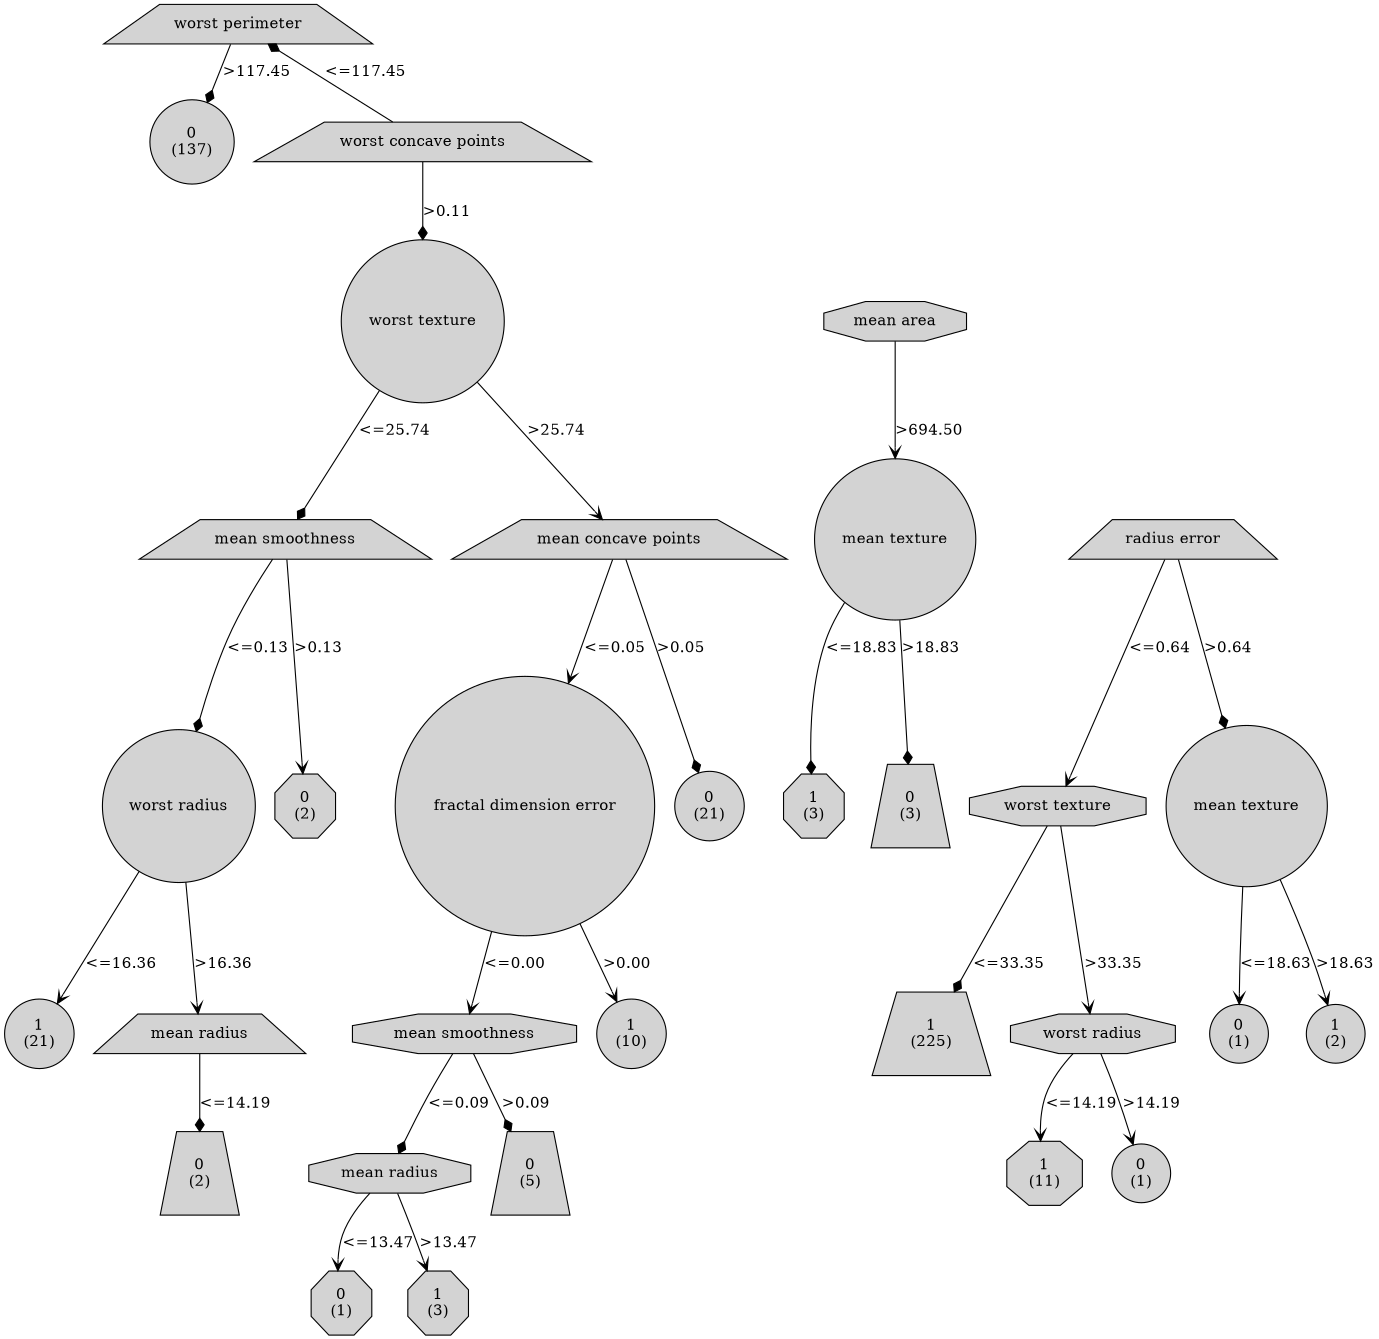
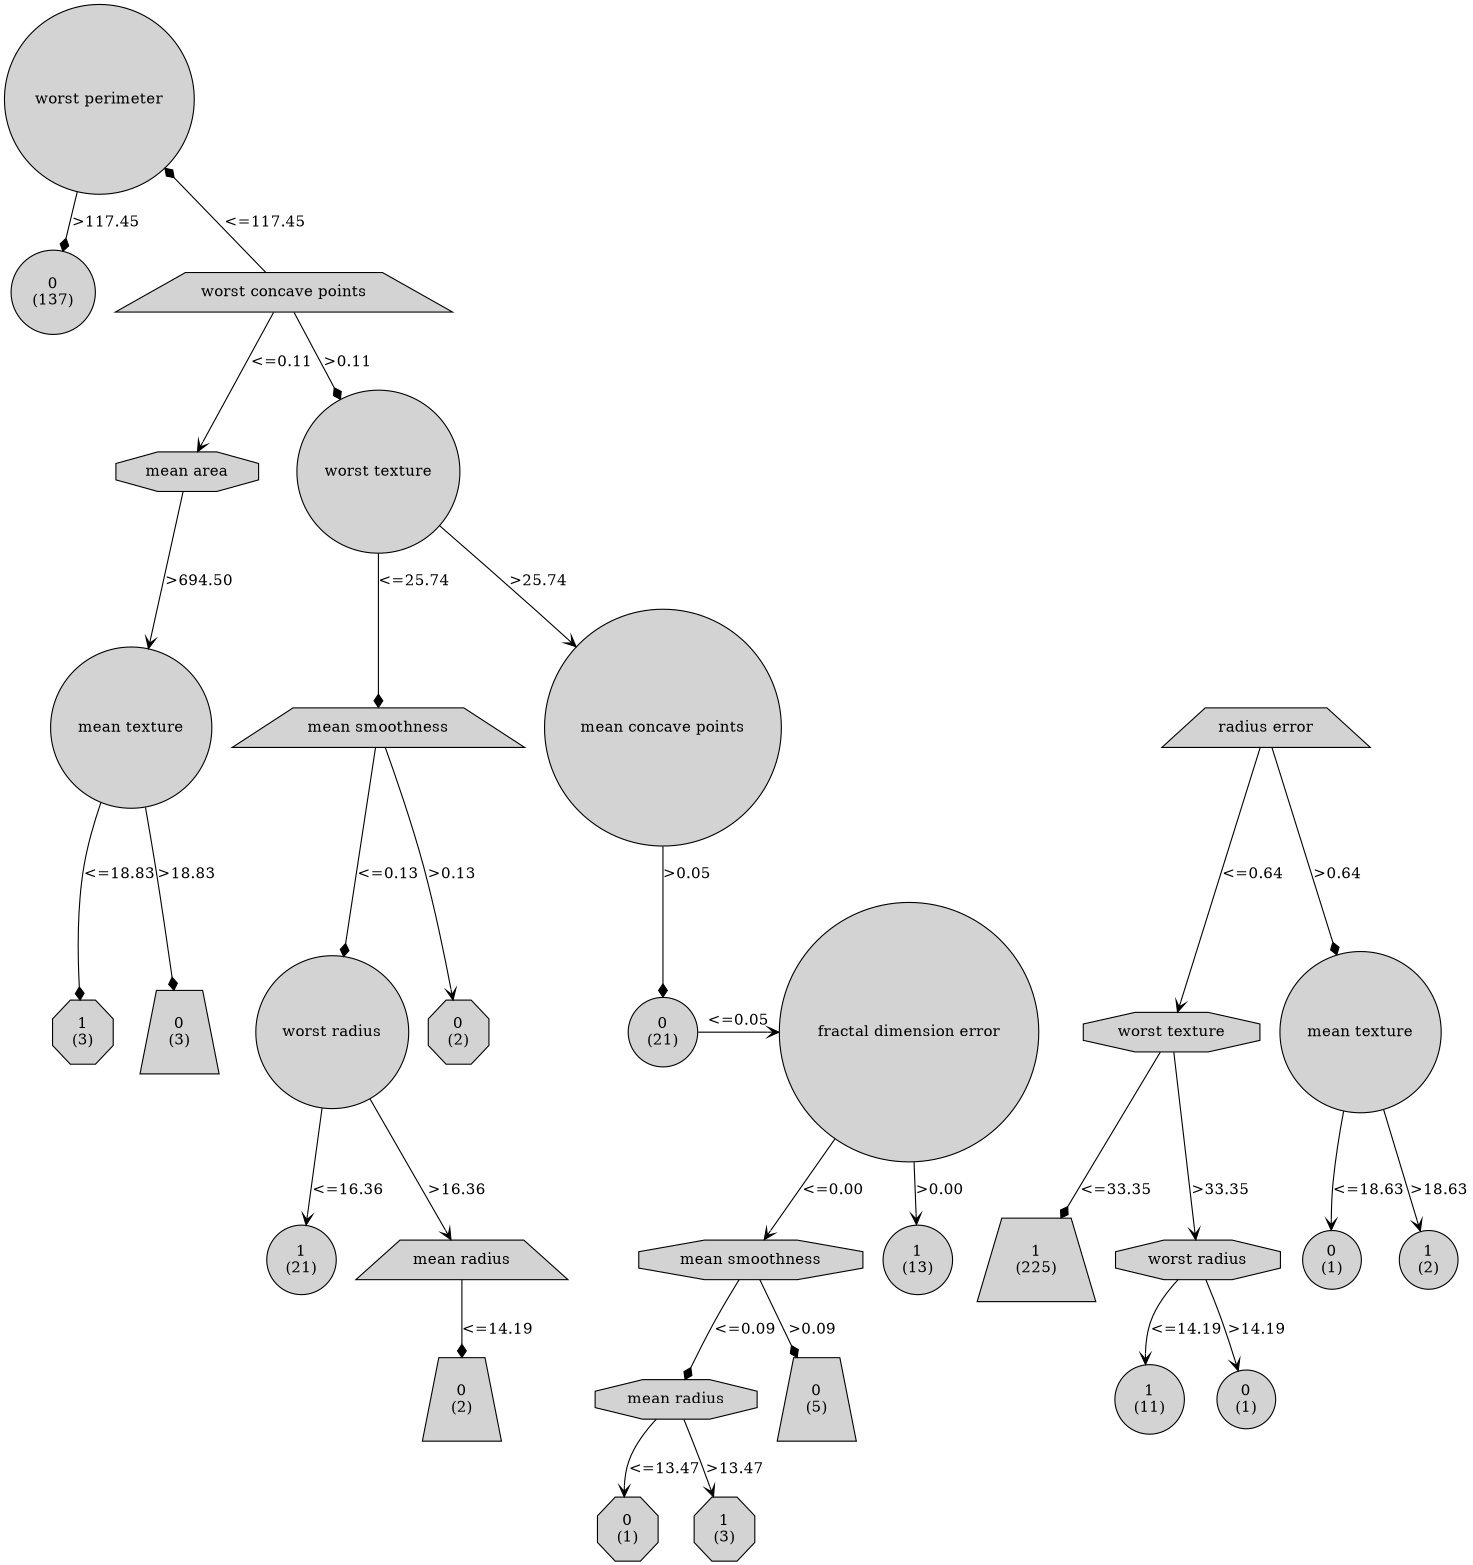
(238, 24) -> (99, 99)
none -> (238, 377)
(619, 539) -> (663, 728)
(592, 616) -> (733, 1032)
(632, 1034) -> (918, 1260)
(1045, 1173) -> (1150, 1399)
